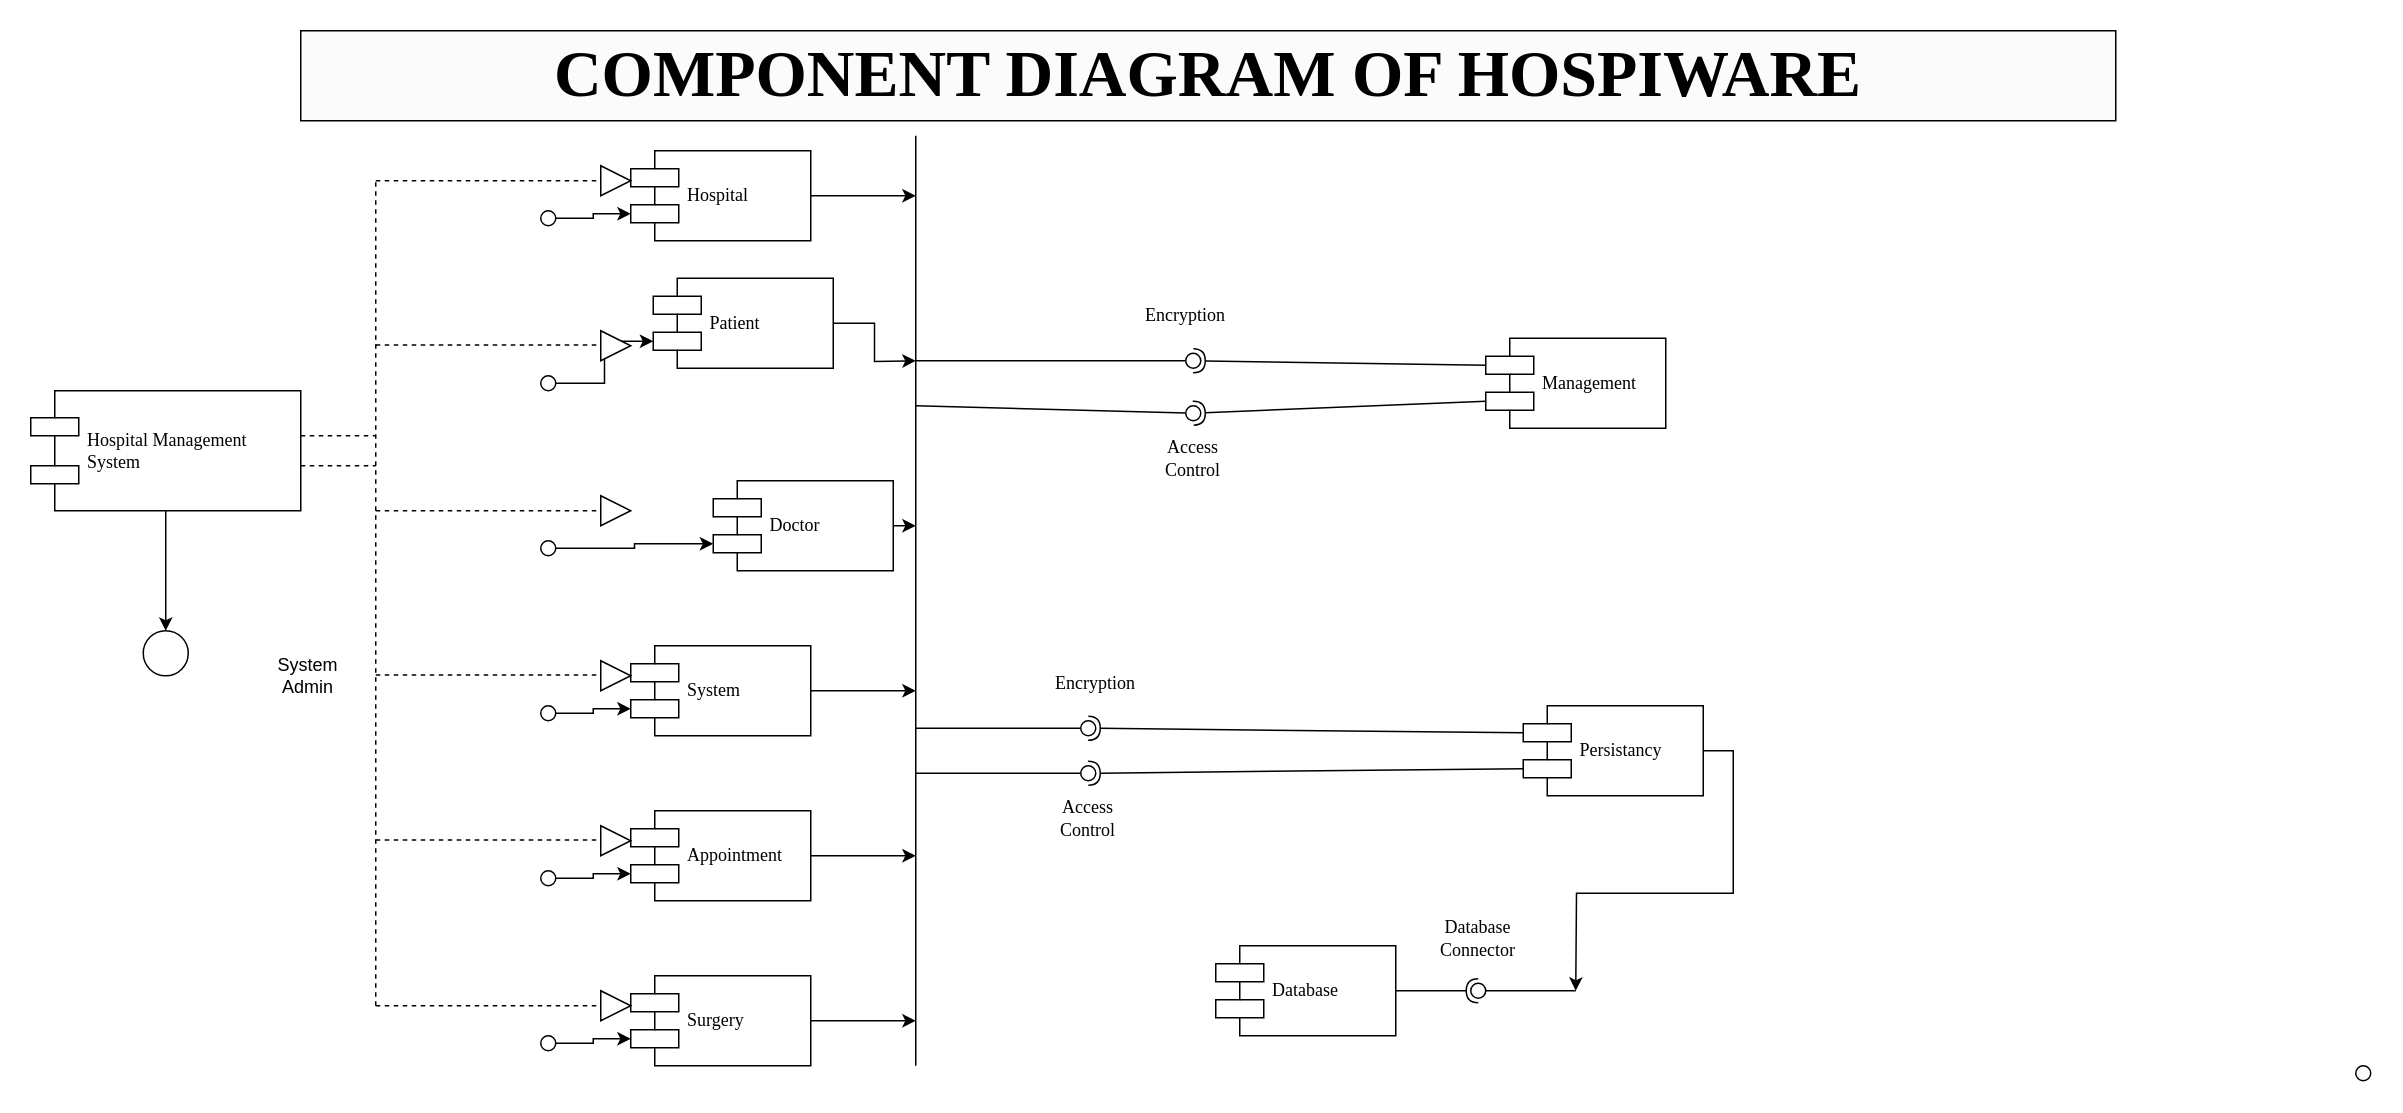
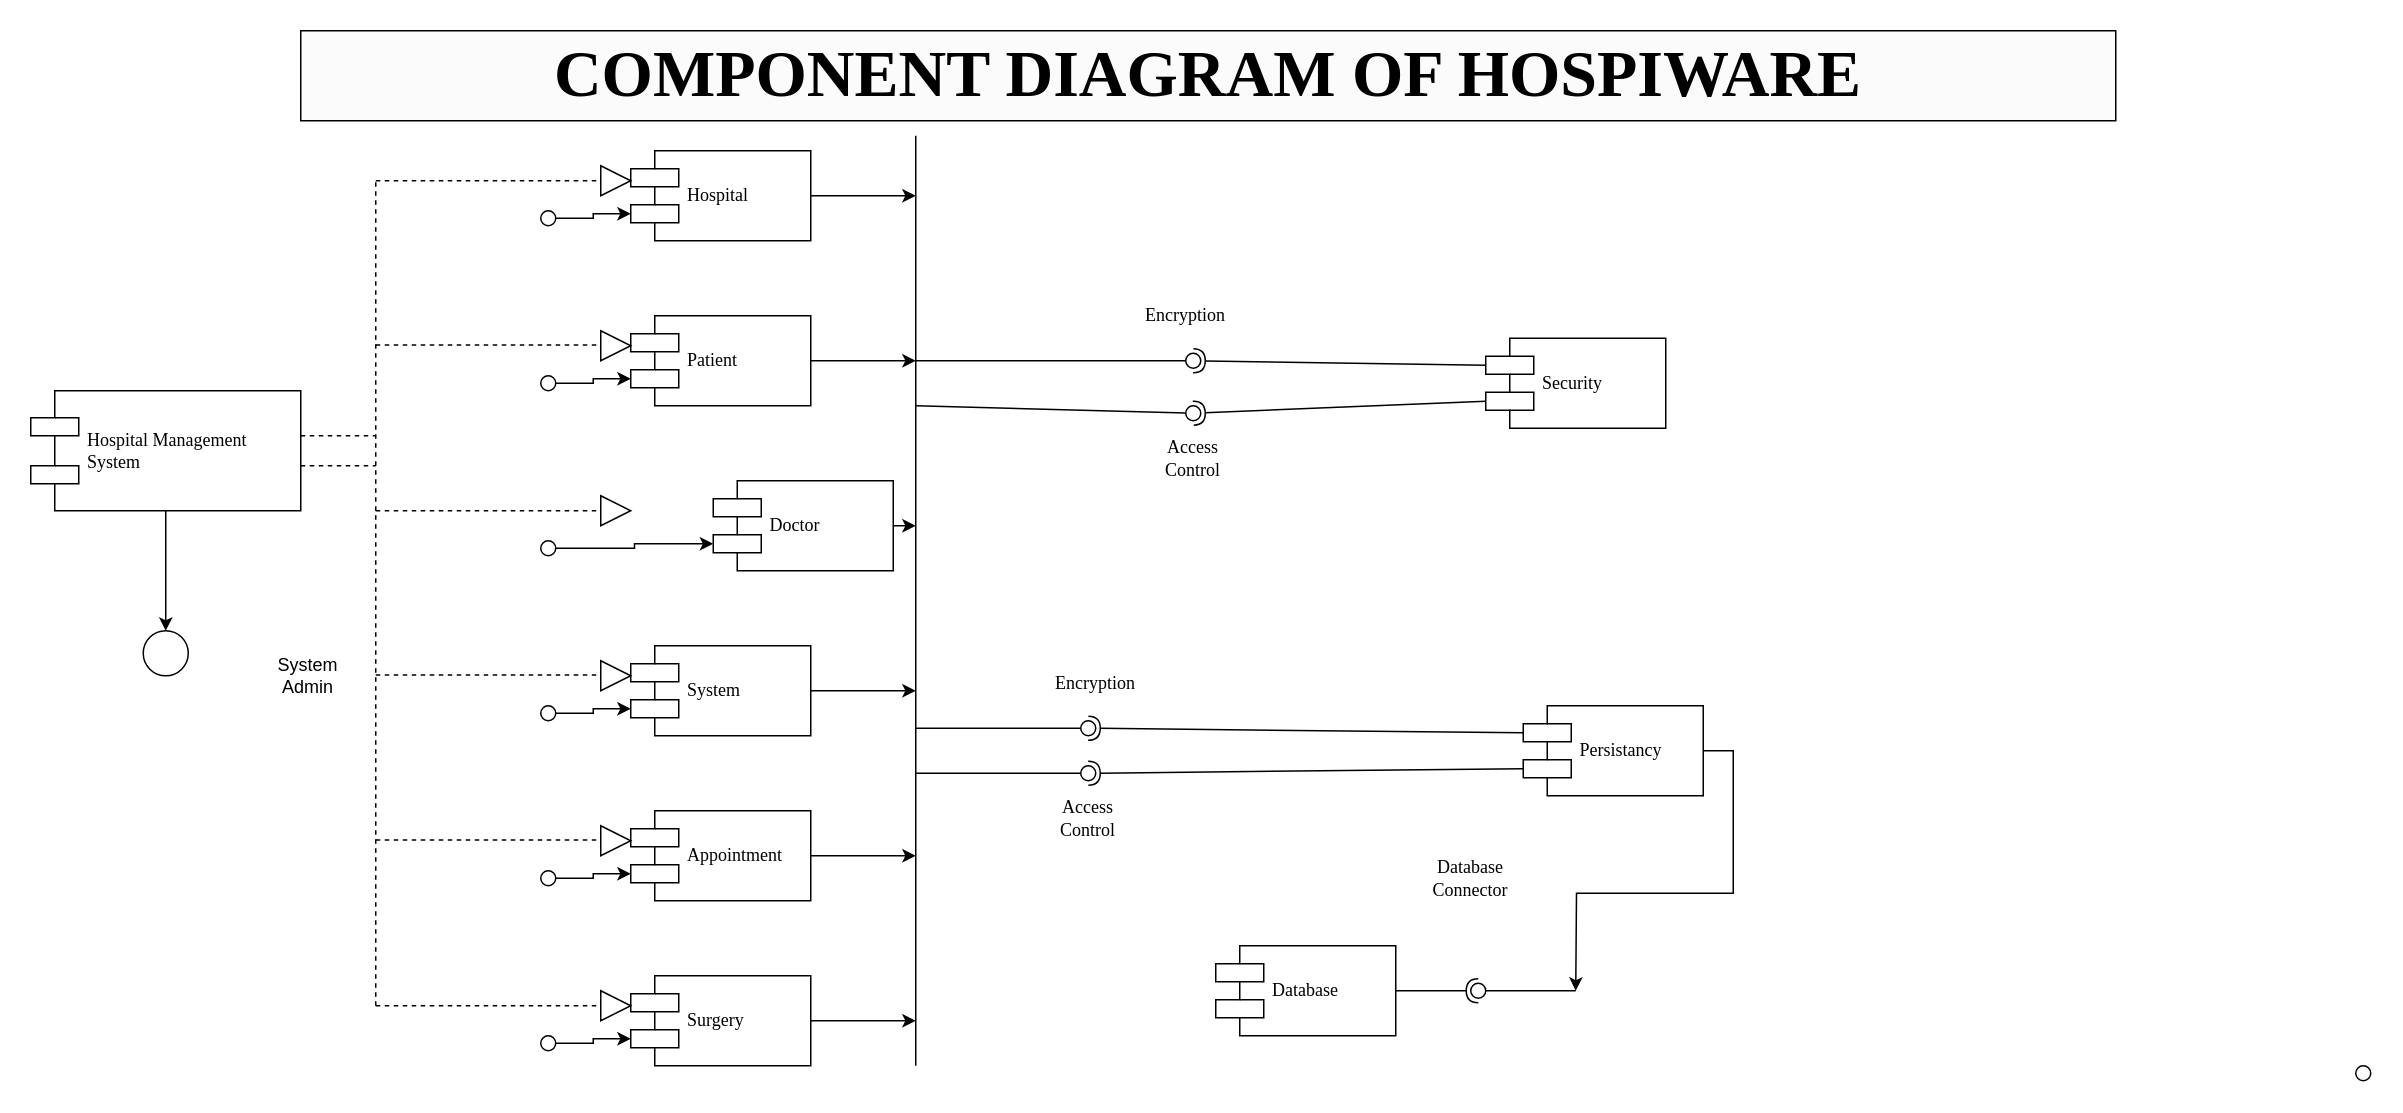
(743, 323) -> (721, 361)
(1593, 383) -> (1581, 383)
(1478, 938) -> (1471, 878)
